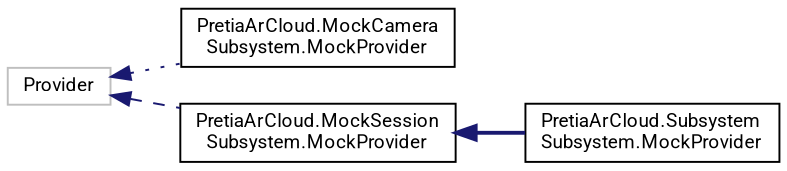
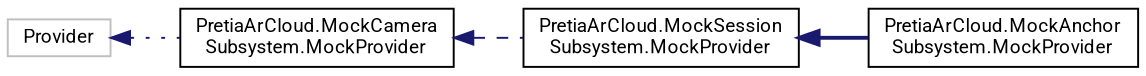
(155, 103) -> (498, 38)
(652, 133) -> (1003, 38)
